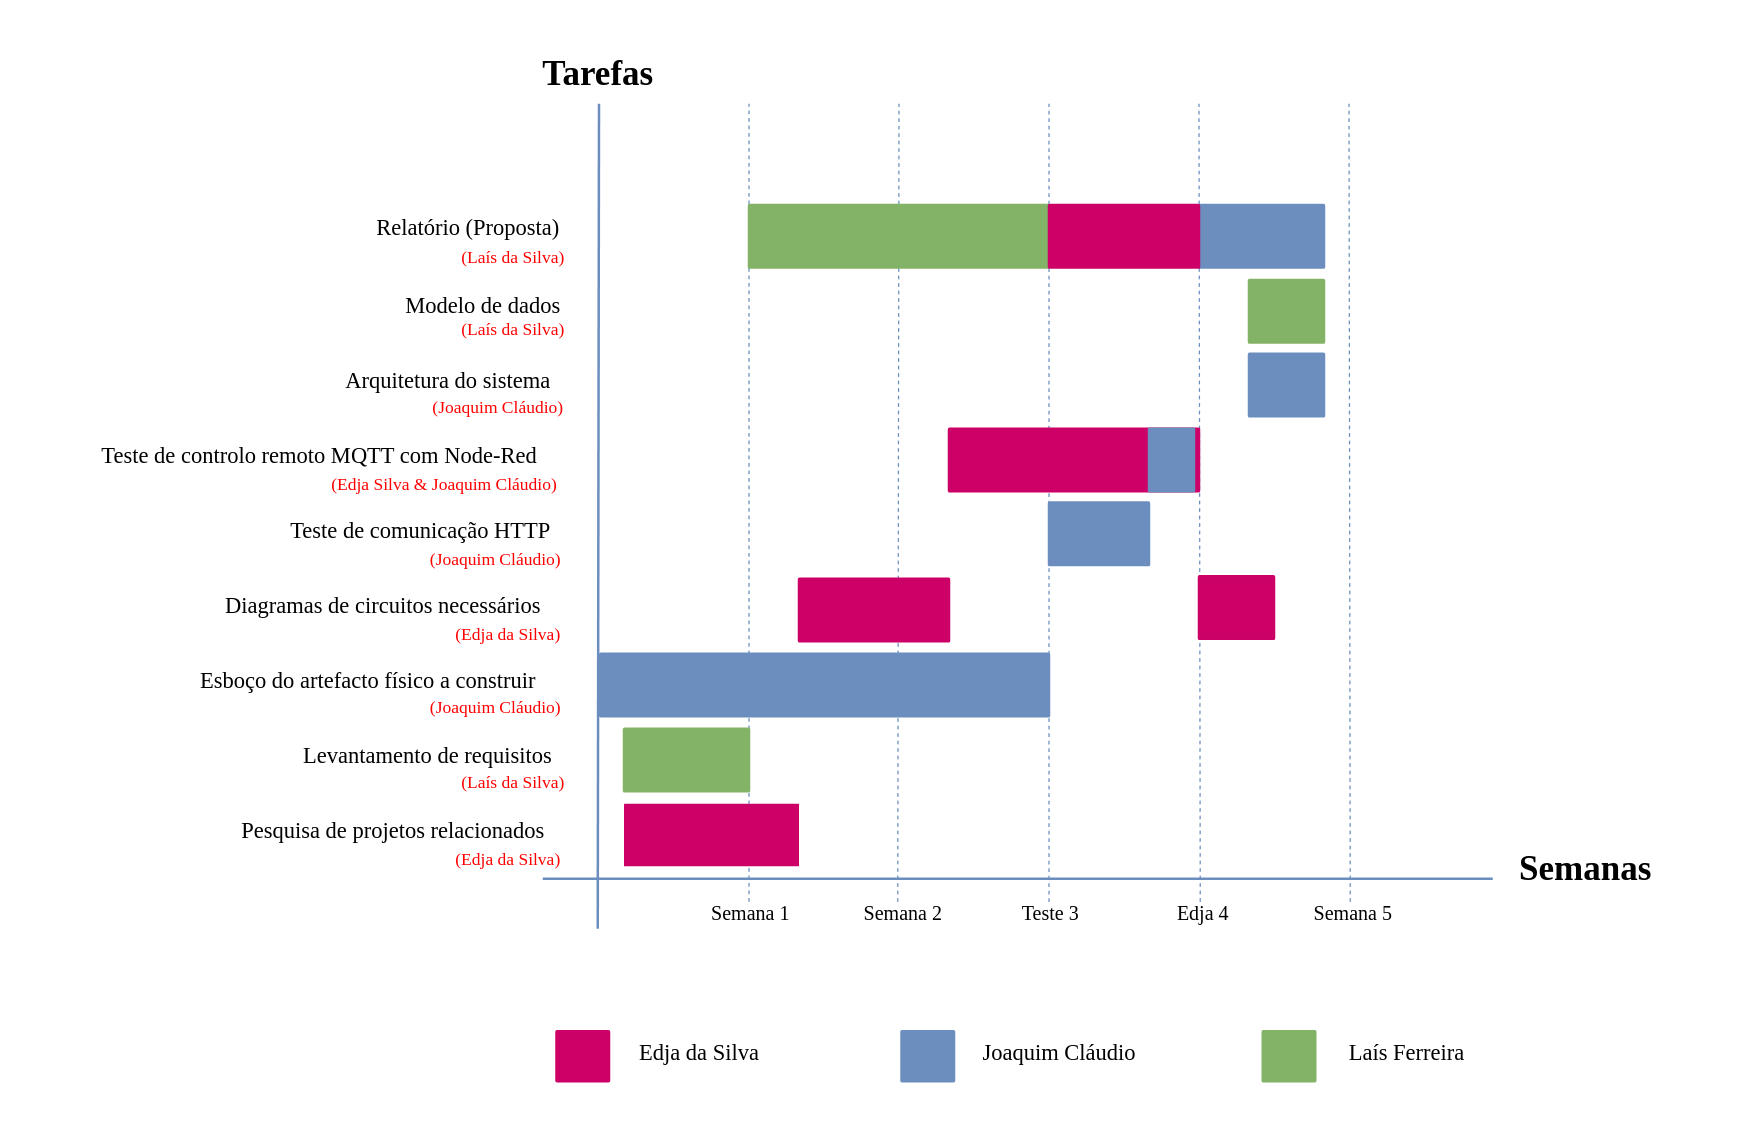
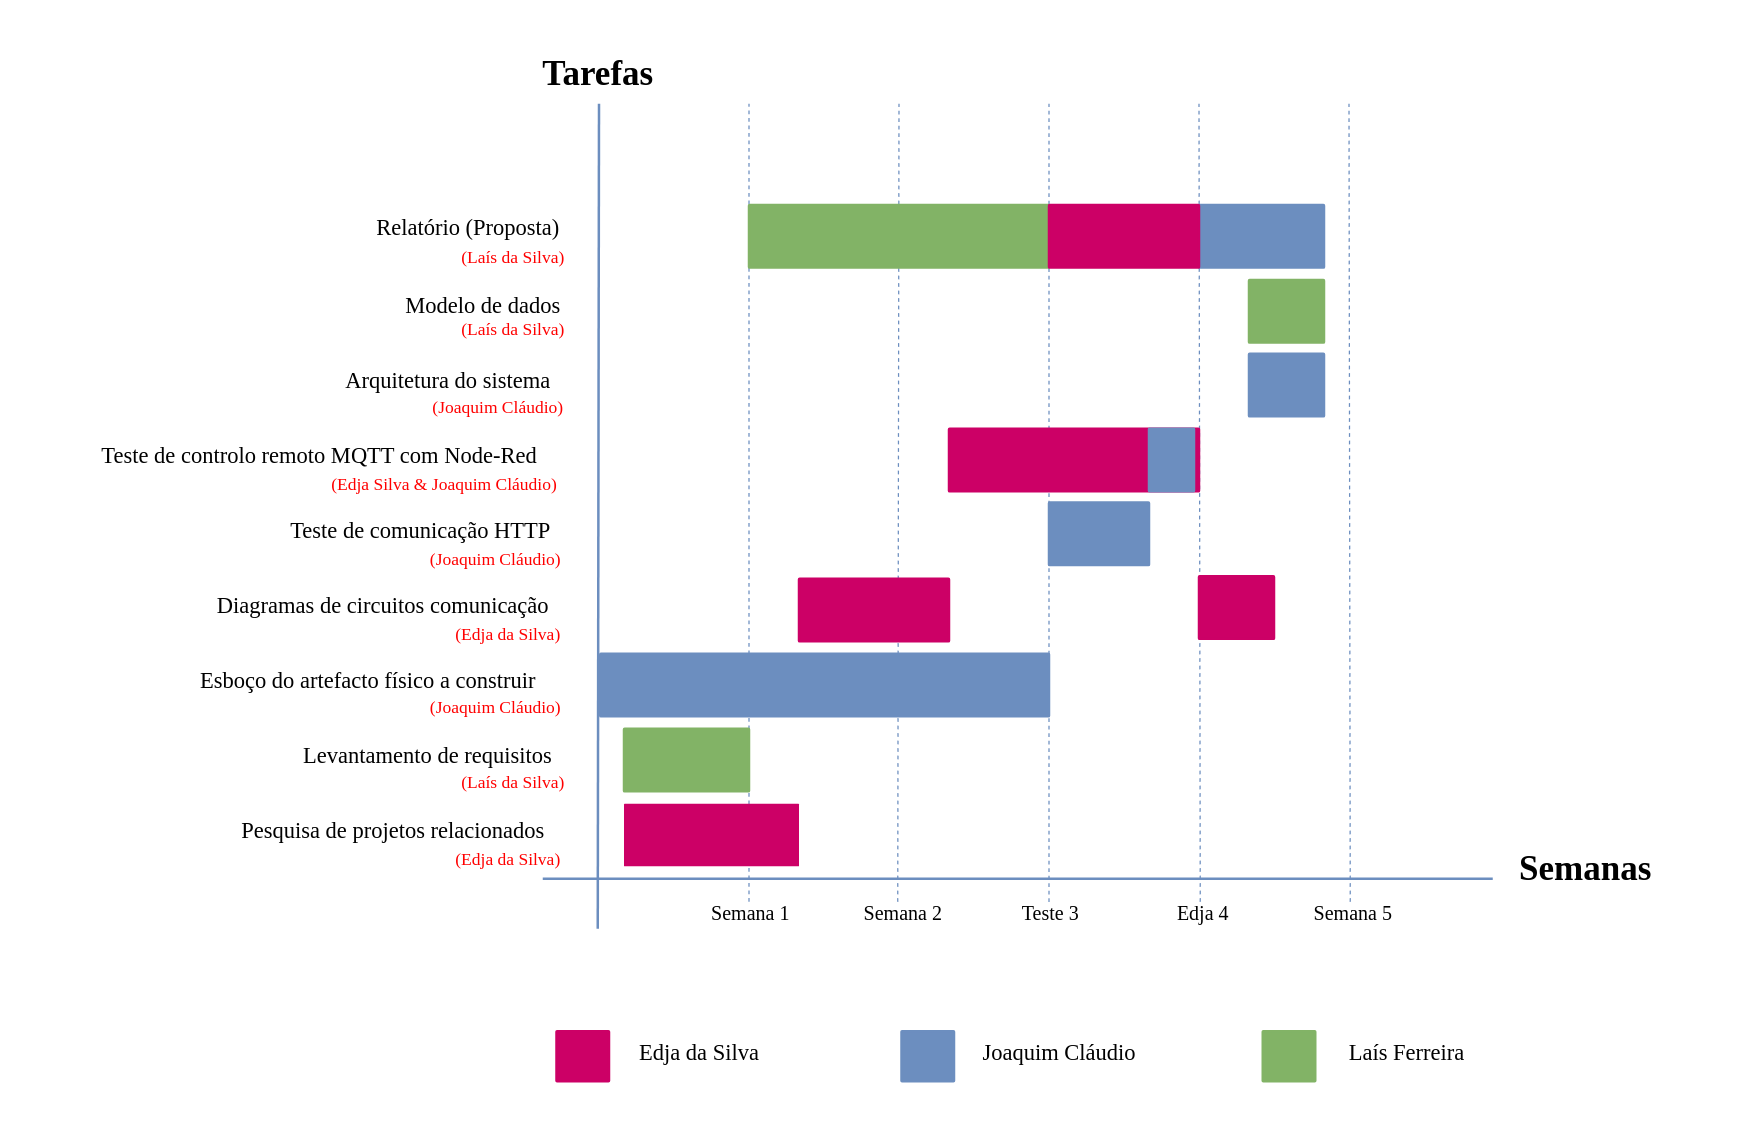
(384, 604) -> (384, 604)
